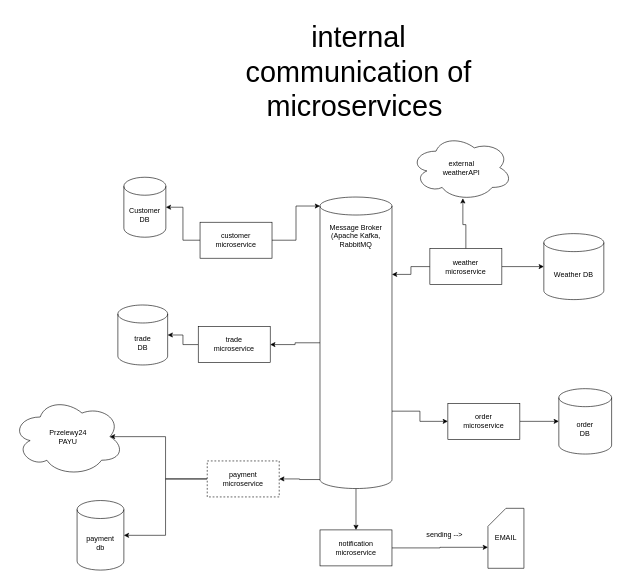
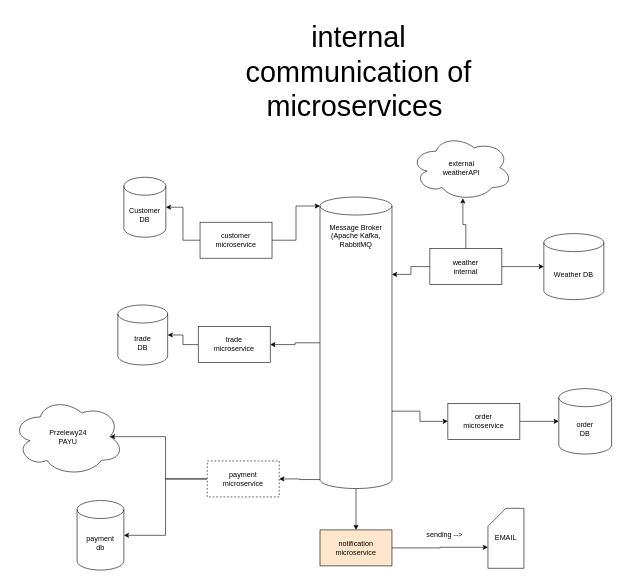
(466, 267) -> (466, 267)
(356, 548) -> (356, 548)
